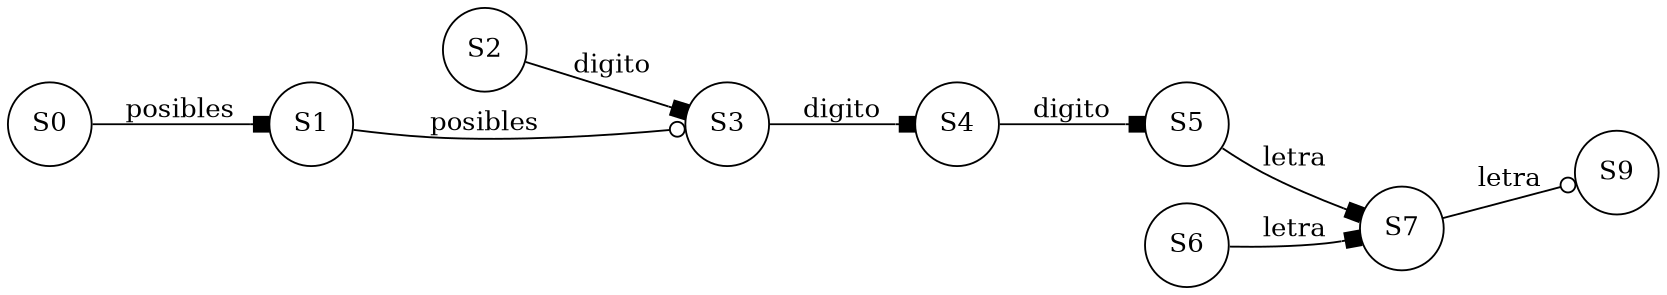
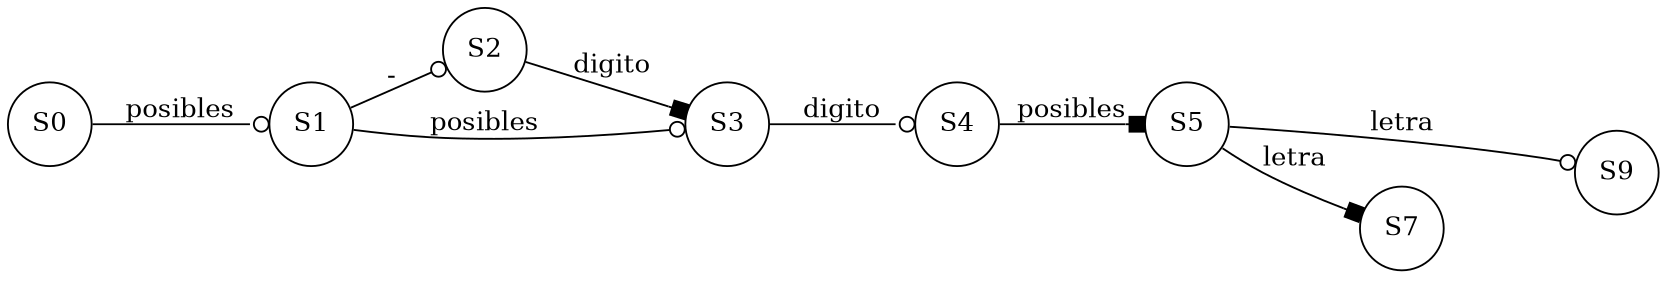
none -> (391, 90)
(1072, 110) -> (1072, 110)
(171, 124) -> (171, 124)
(833, 124) -> (833, 124)
(1502, 203) -> (1395, 140)
(1187, 245) -> none
